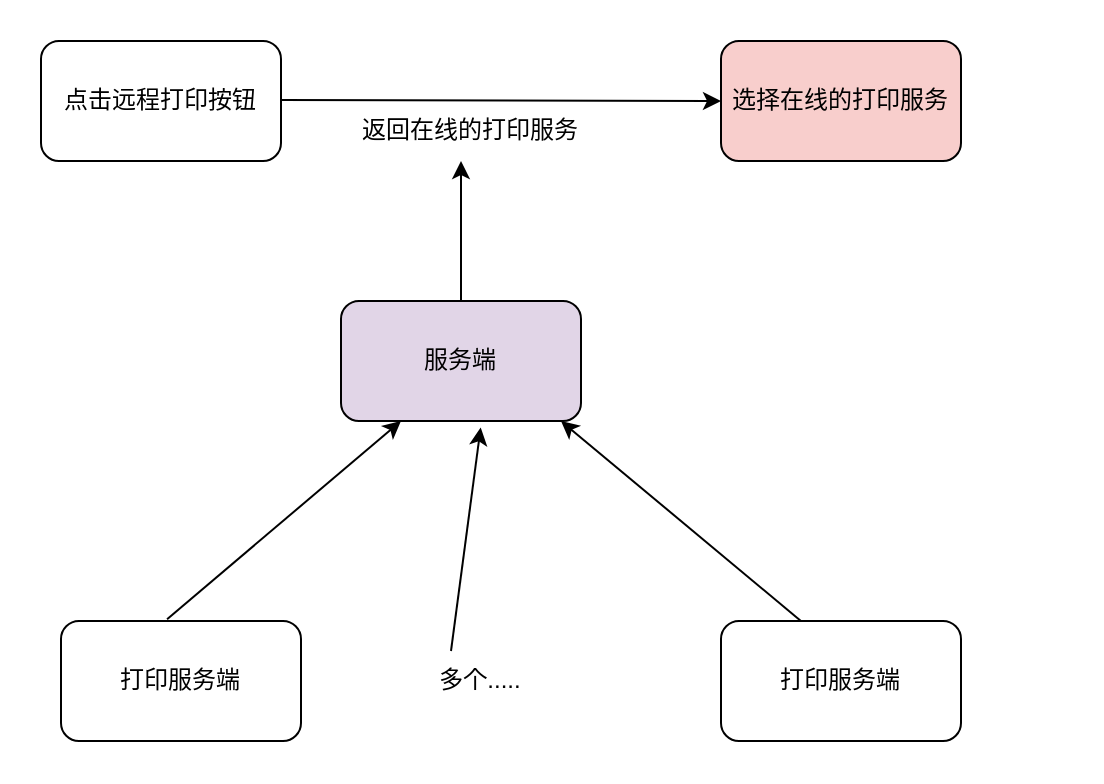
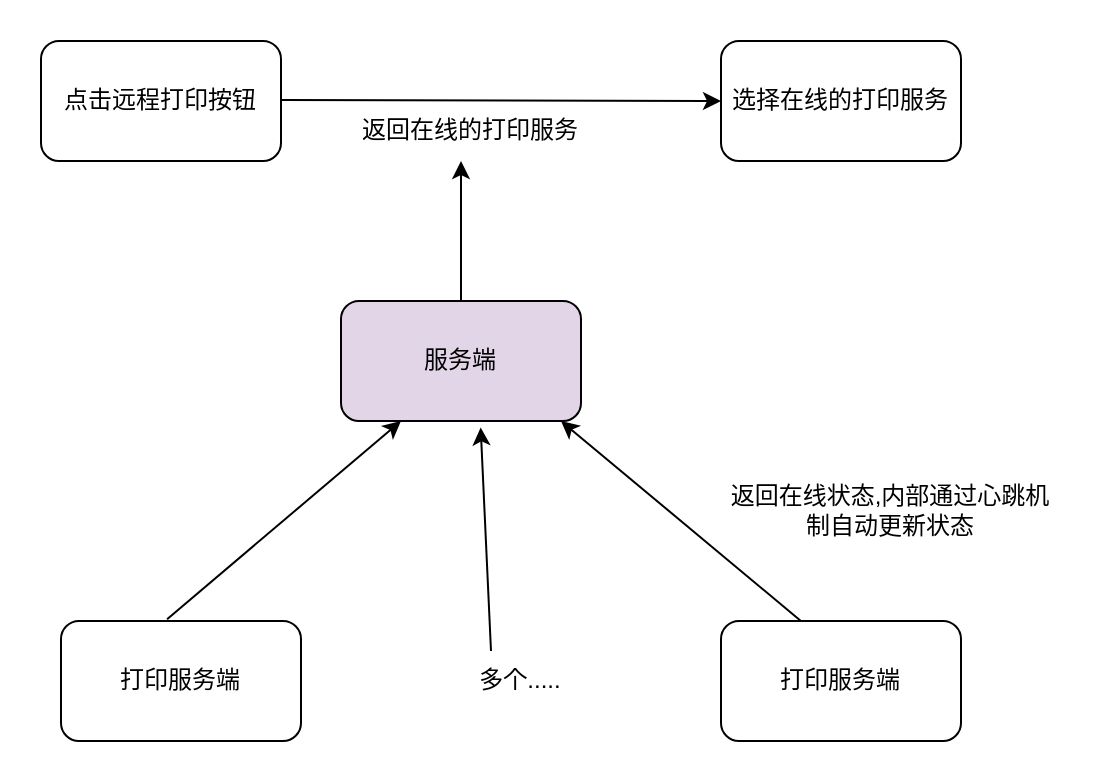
(841, 101) -> (841, 101)
none -> (891, 511)
(481, 681) -> (521, 681)
